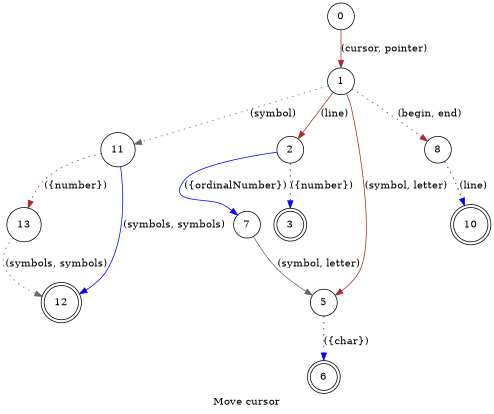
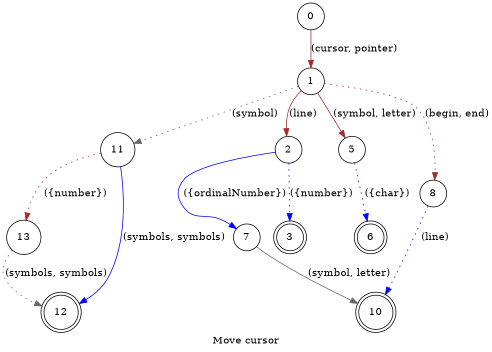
(276, 267) -> (303, 276)
